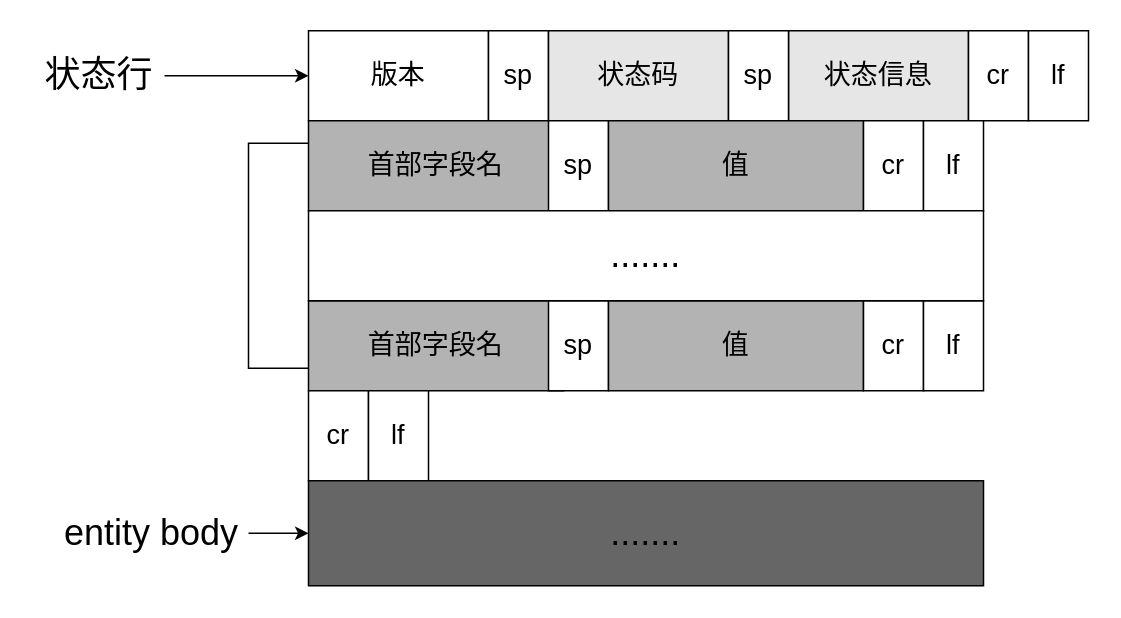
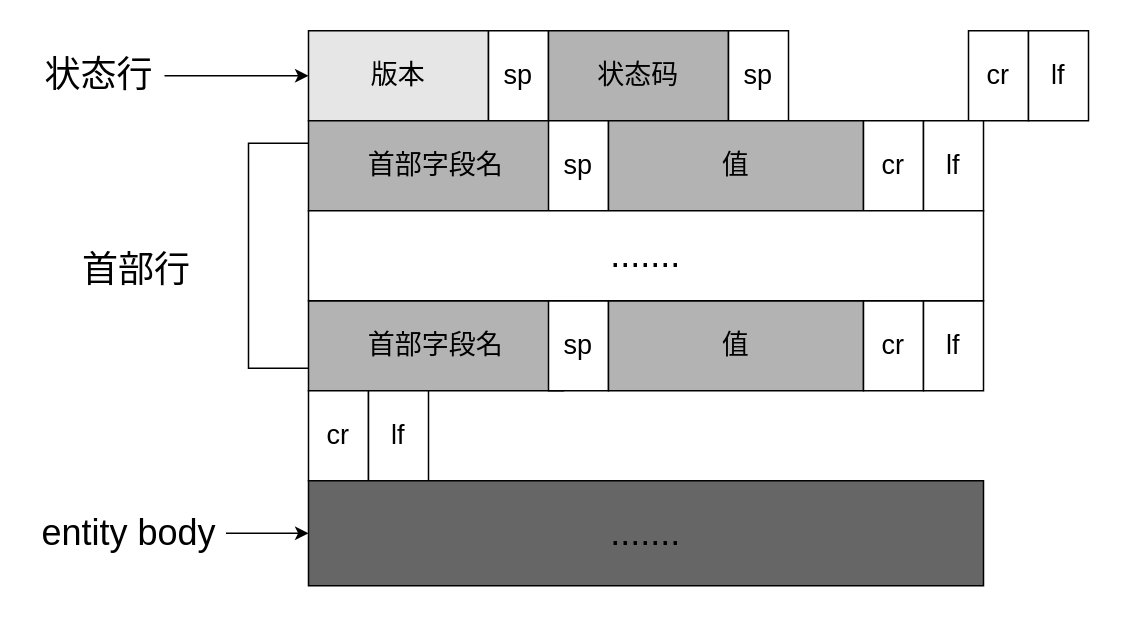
(398, 76) -> (398, 76)
(638, 76) -> (638, 76)
(878, 76) -> none
none -> (136, 271)
(151, 533) -> (128, 533)
